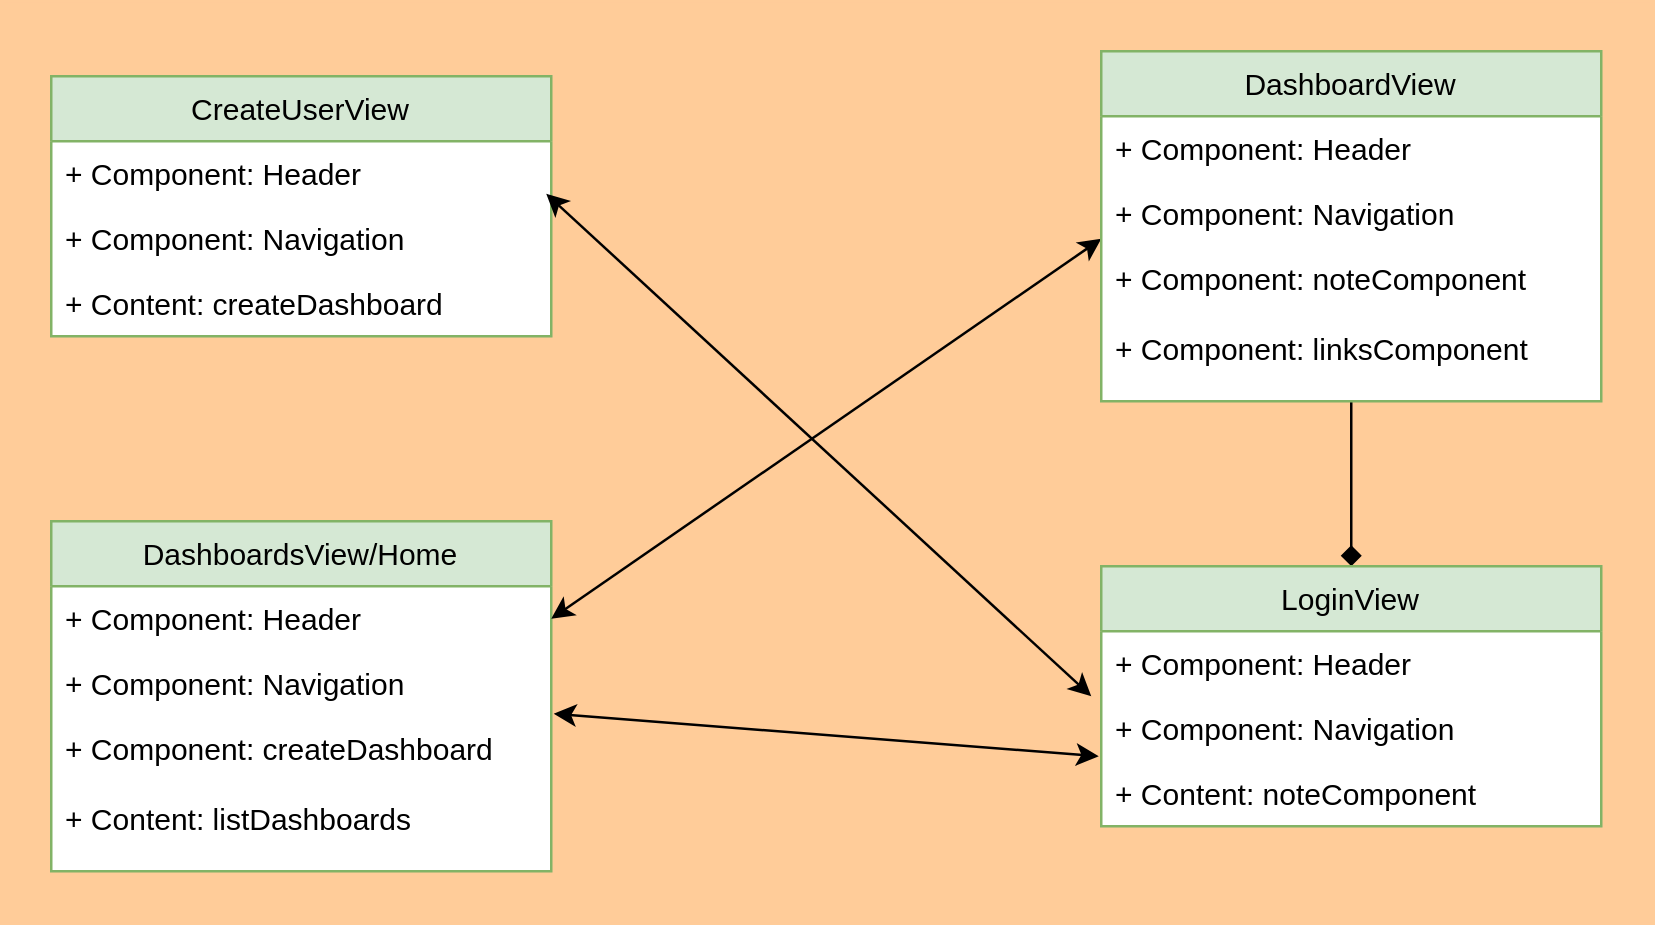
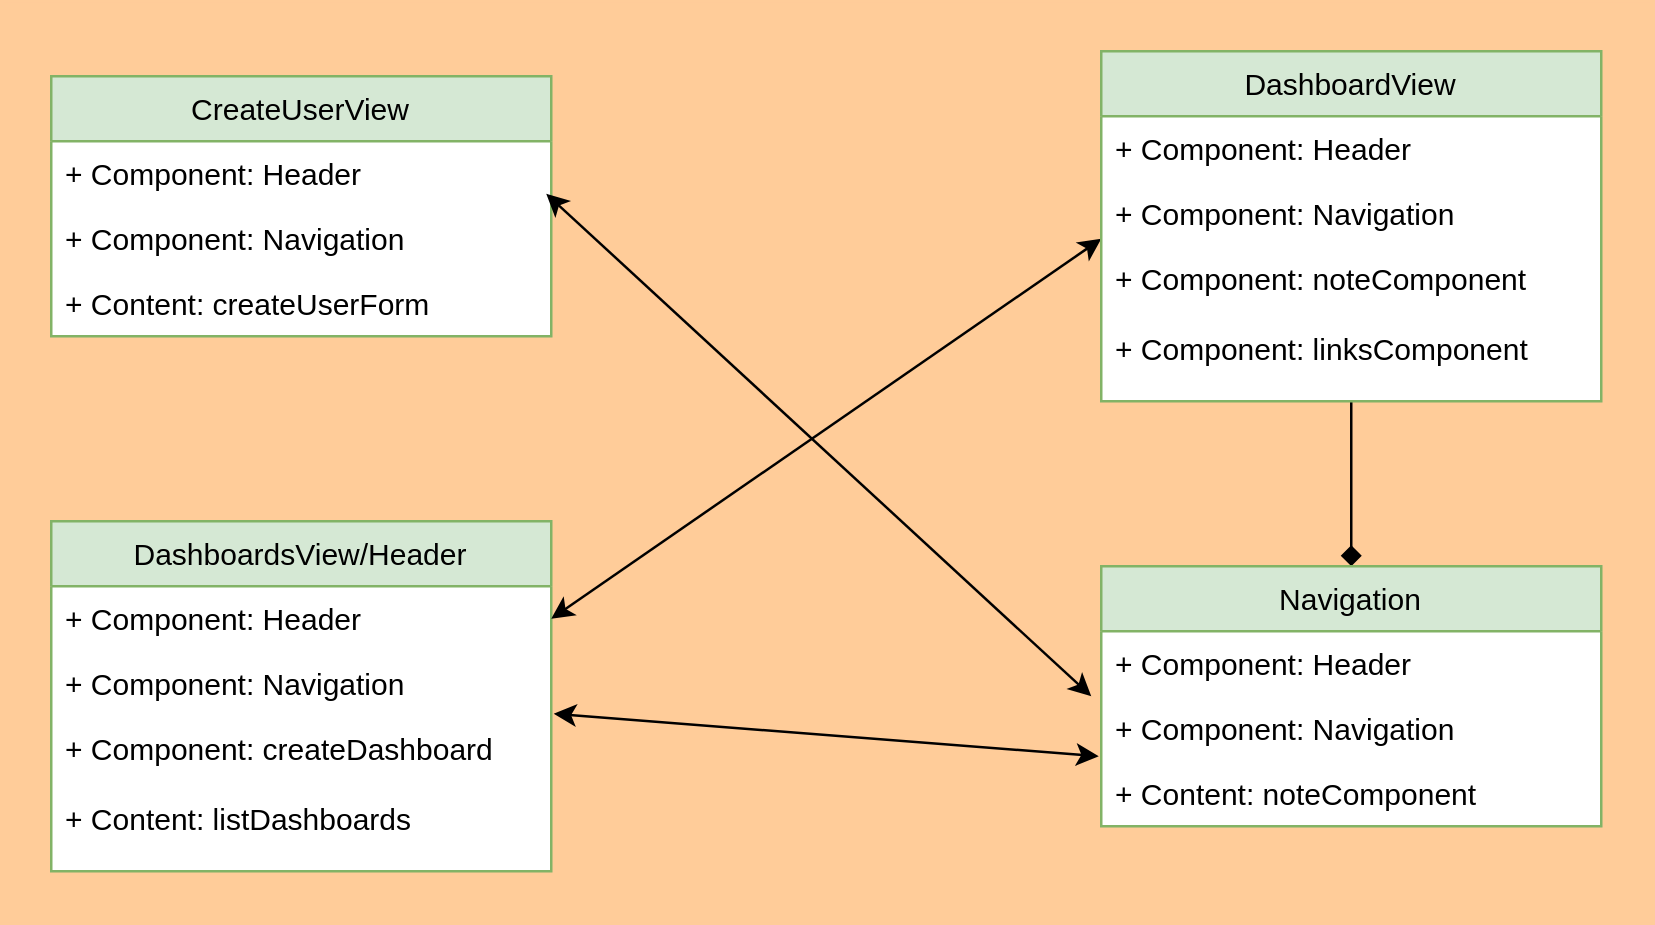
(272, 305) -> (263, 305)
(300, 555) -> (300, 555)
(1350, 600) -> (1350, 600)
